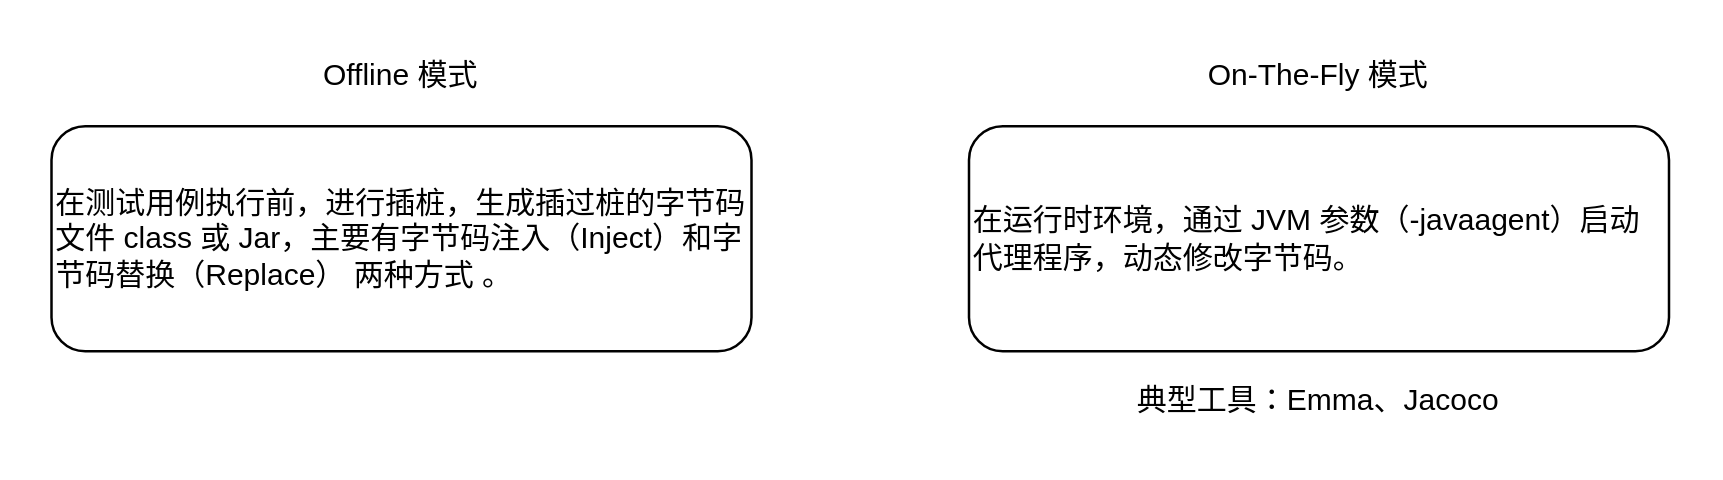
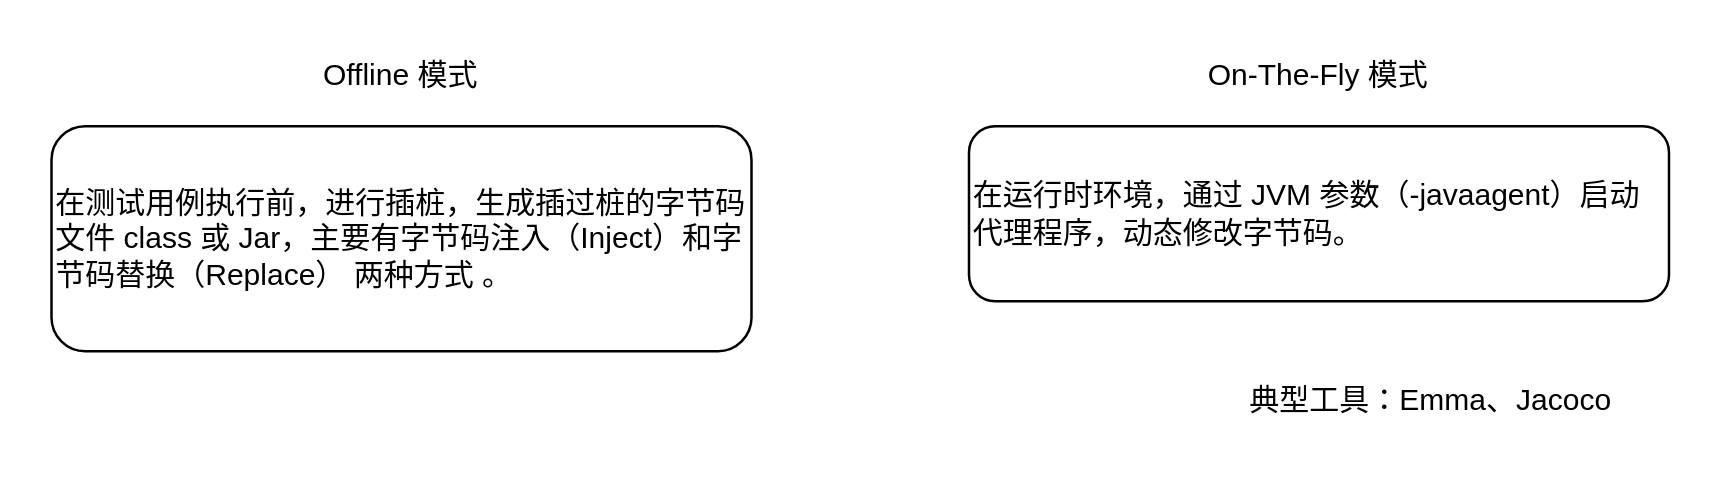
(1319, 239) -> (1319, 214)
(1319, 401) -> (1431, 401)
